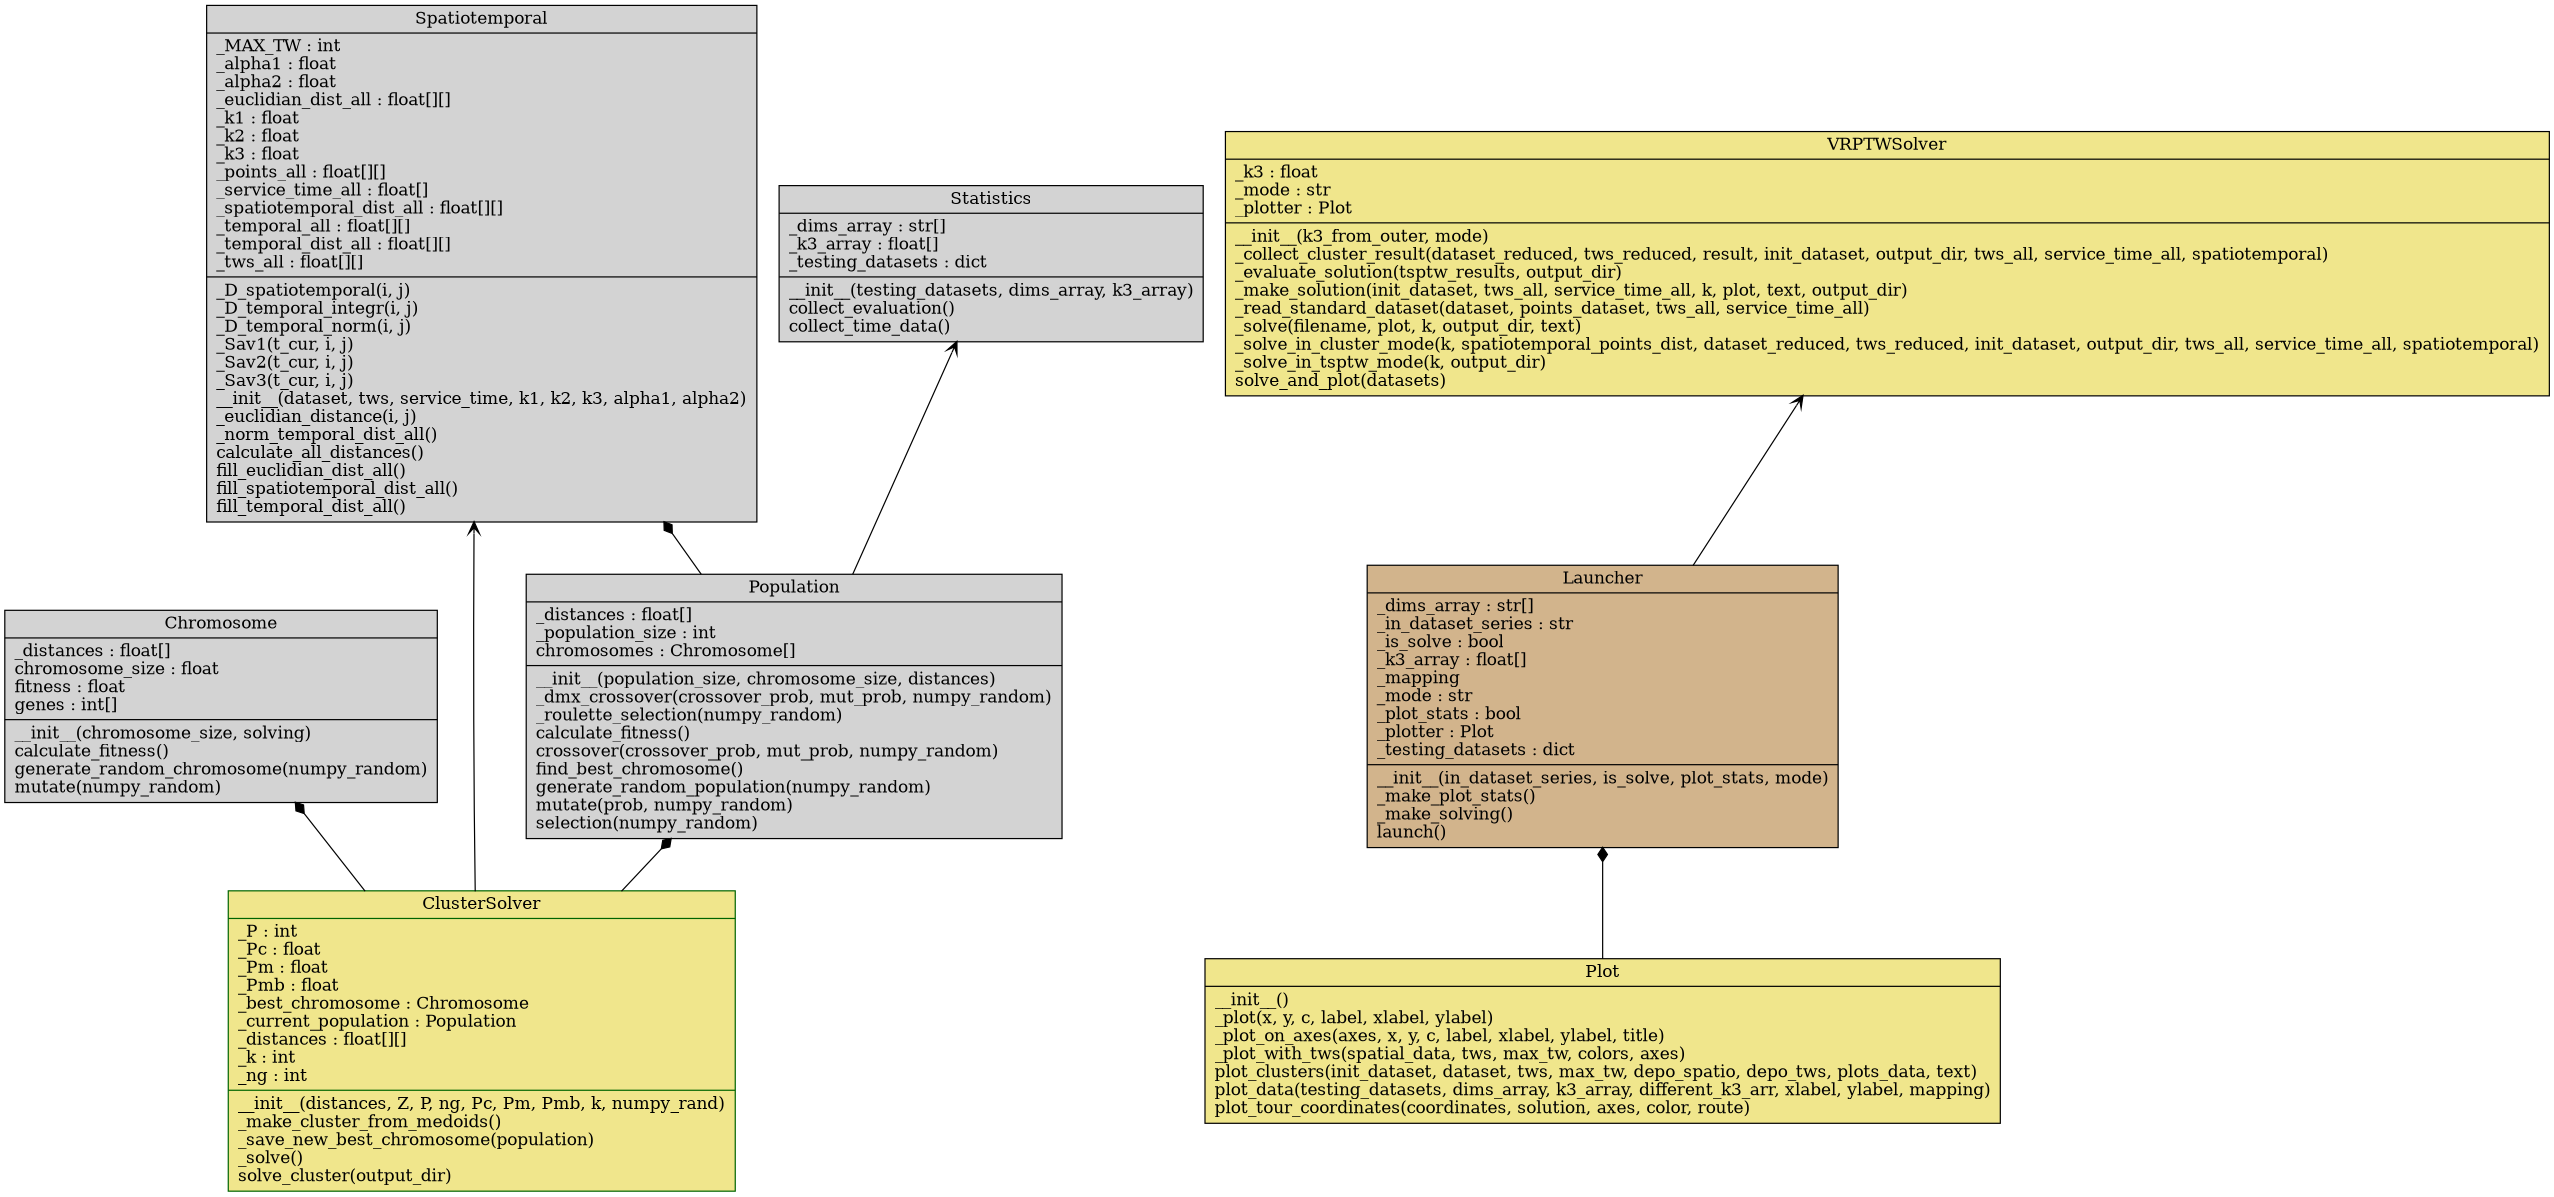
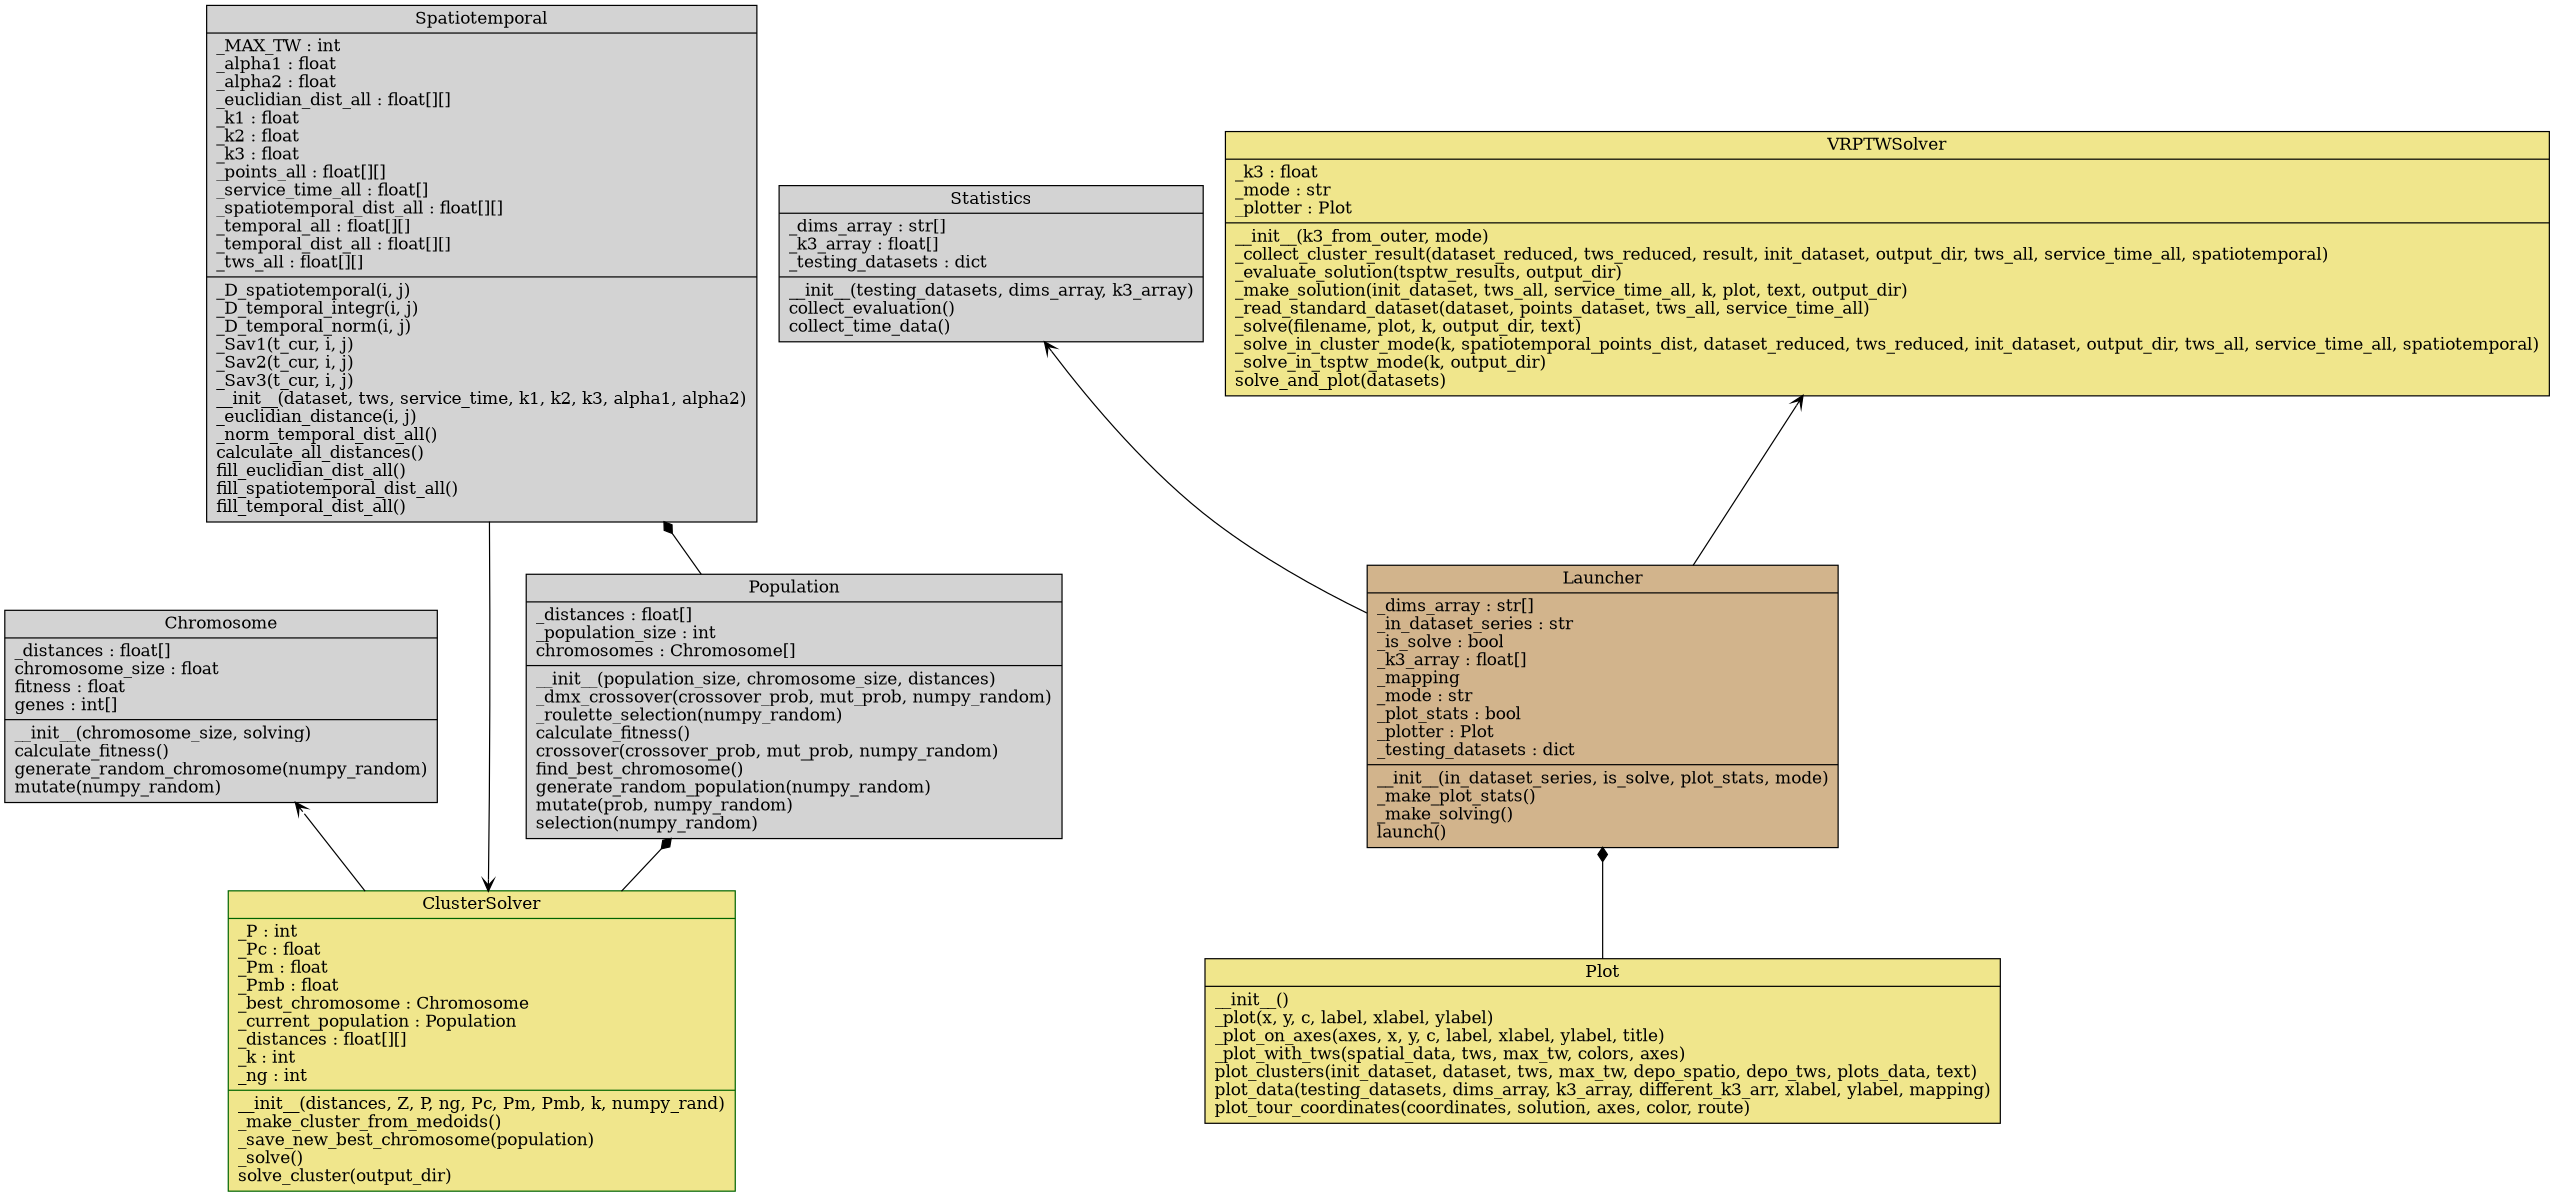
(902, 463) -> (1192, 504)
(474, 713) -> (490, 700)
(335, 852) -> (335, 852)
